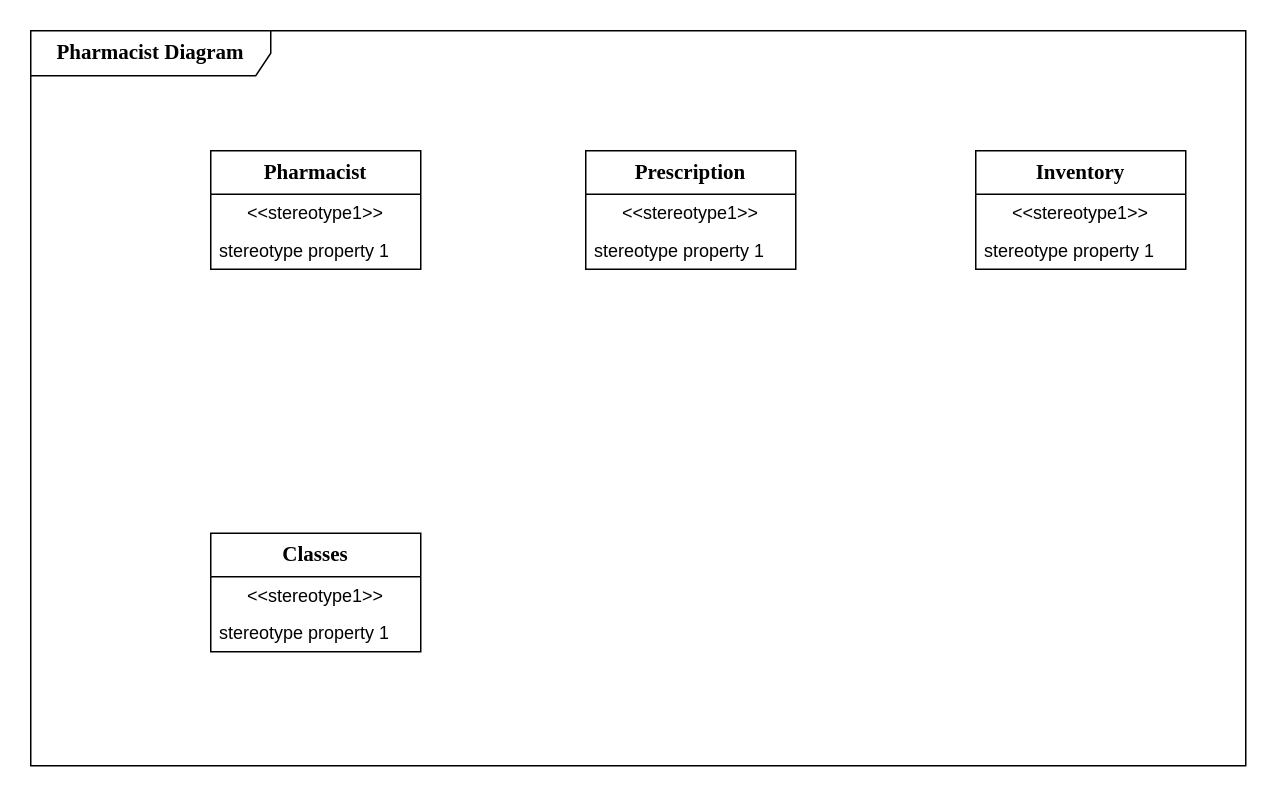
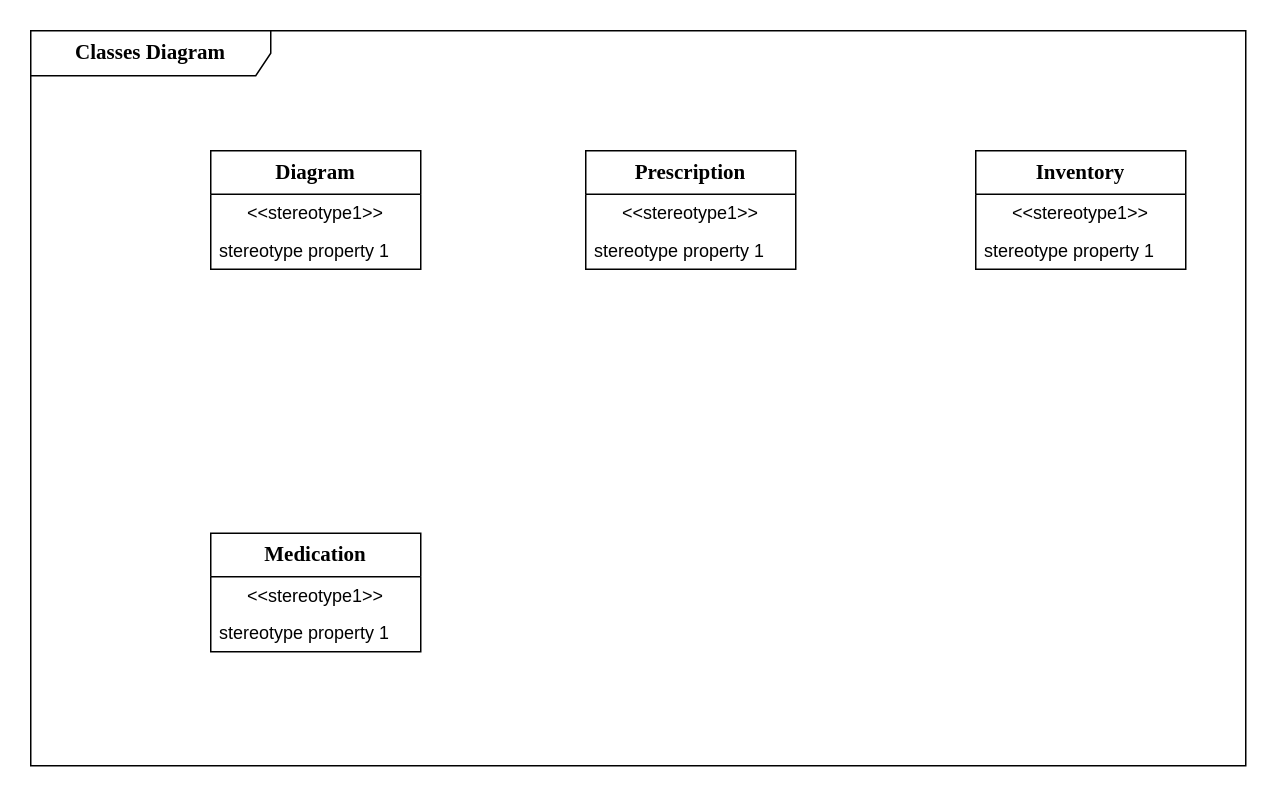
(151, 53) -> (151, 53)
(316, 173) -> (316, 173)
(316, 556) -> (316, 556)
